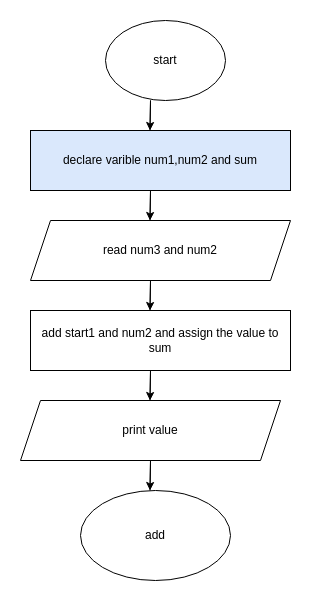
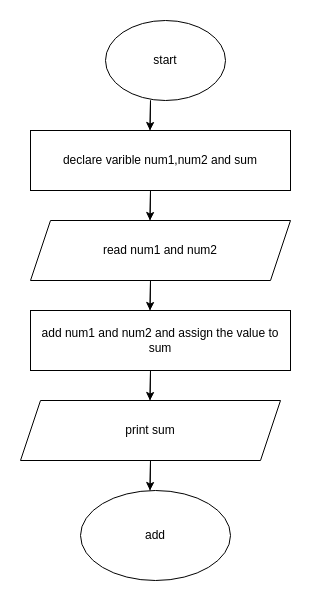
(161, 161) -> (161, 161)
(161, 251) -> (161, 251)
(161, 341) -> (161, 341)
(151, 431) -> (151, 431)
